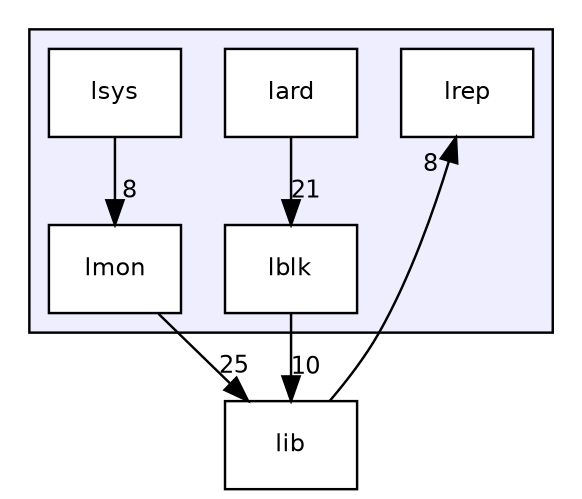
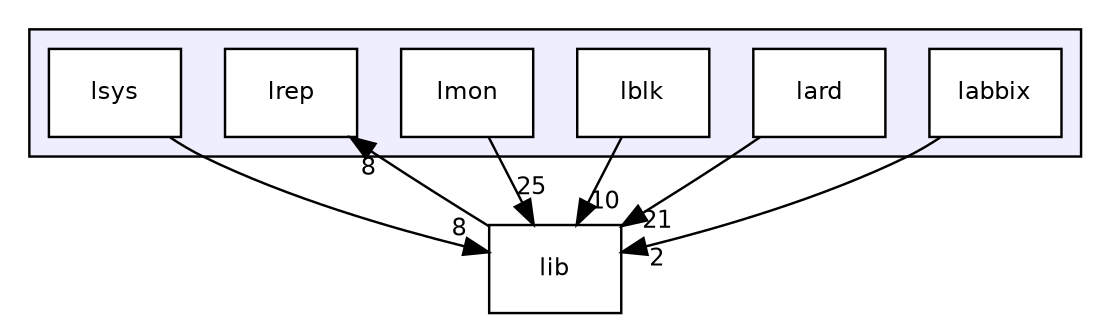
none -> (995, 93)
(115, 169) -> (313, 202)
(291, 169) -> (702, 176)
